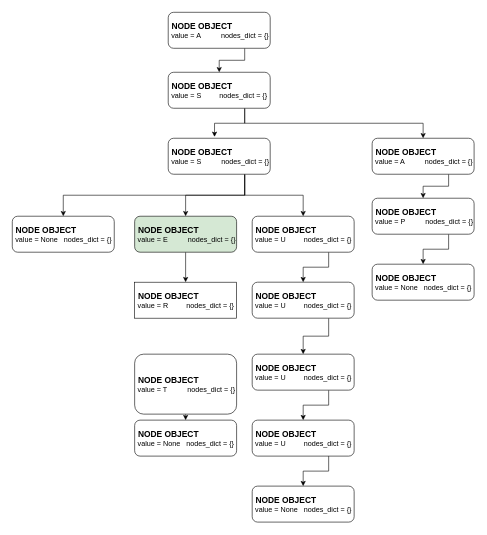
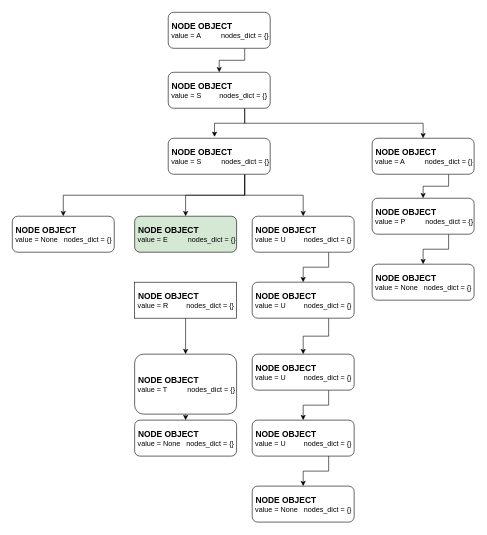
(186, 265) -> none
none -> (186, 334)
